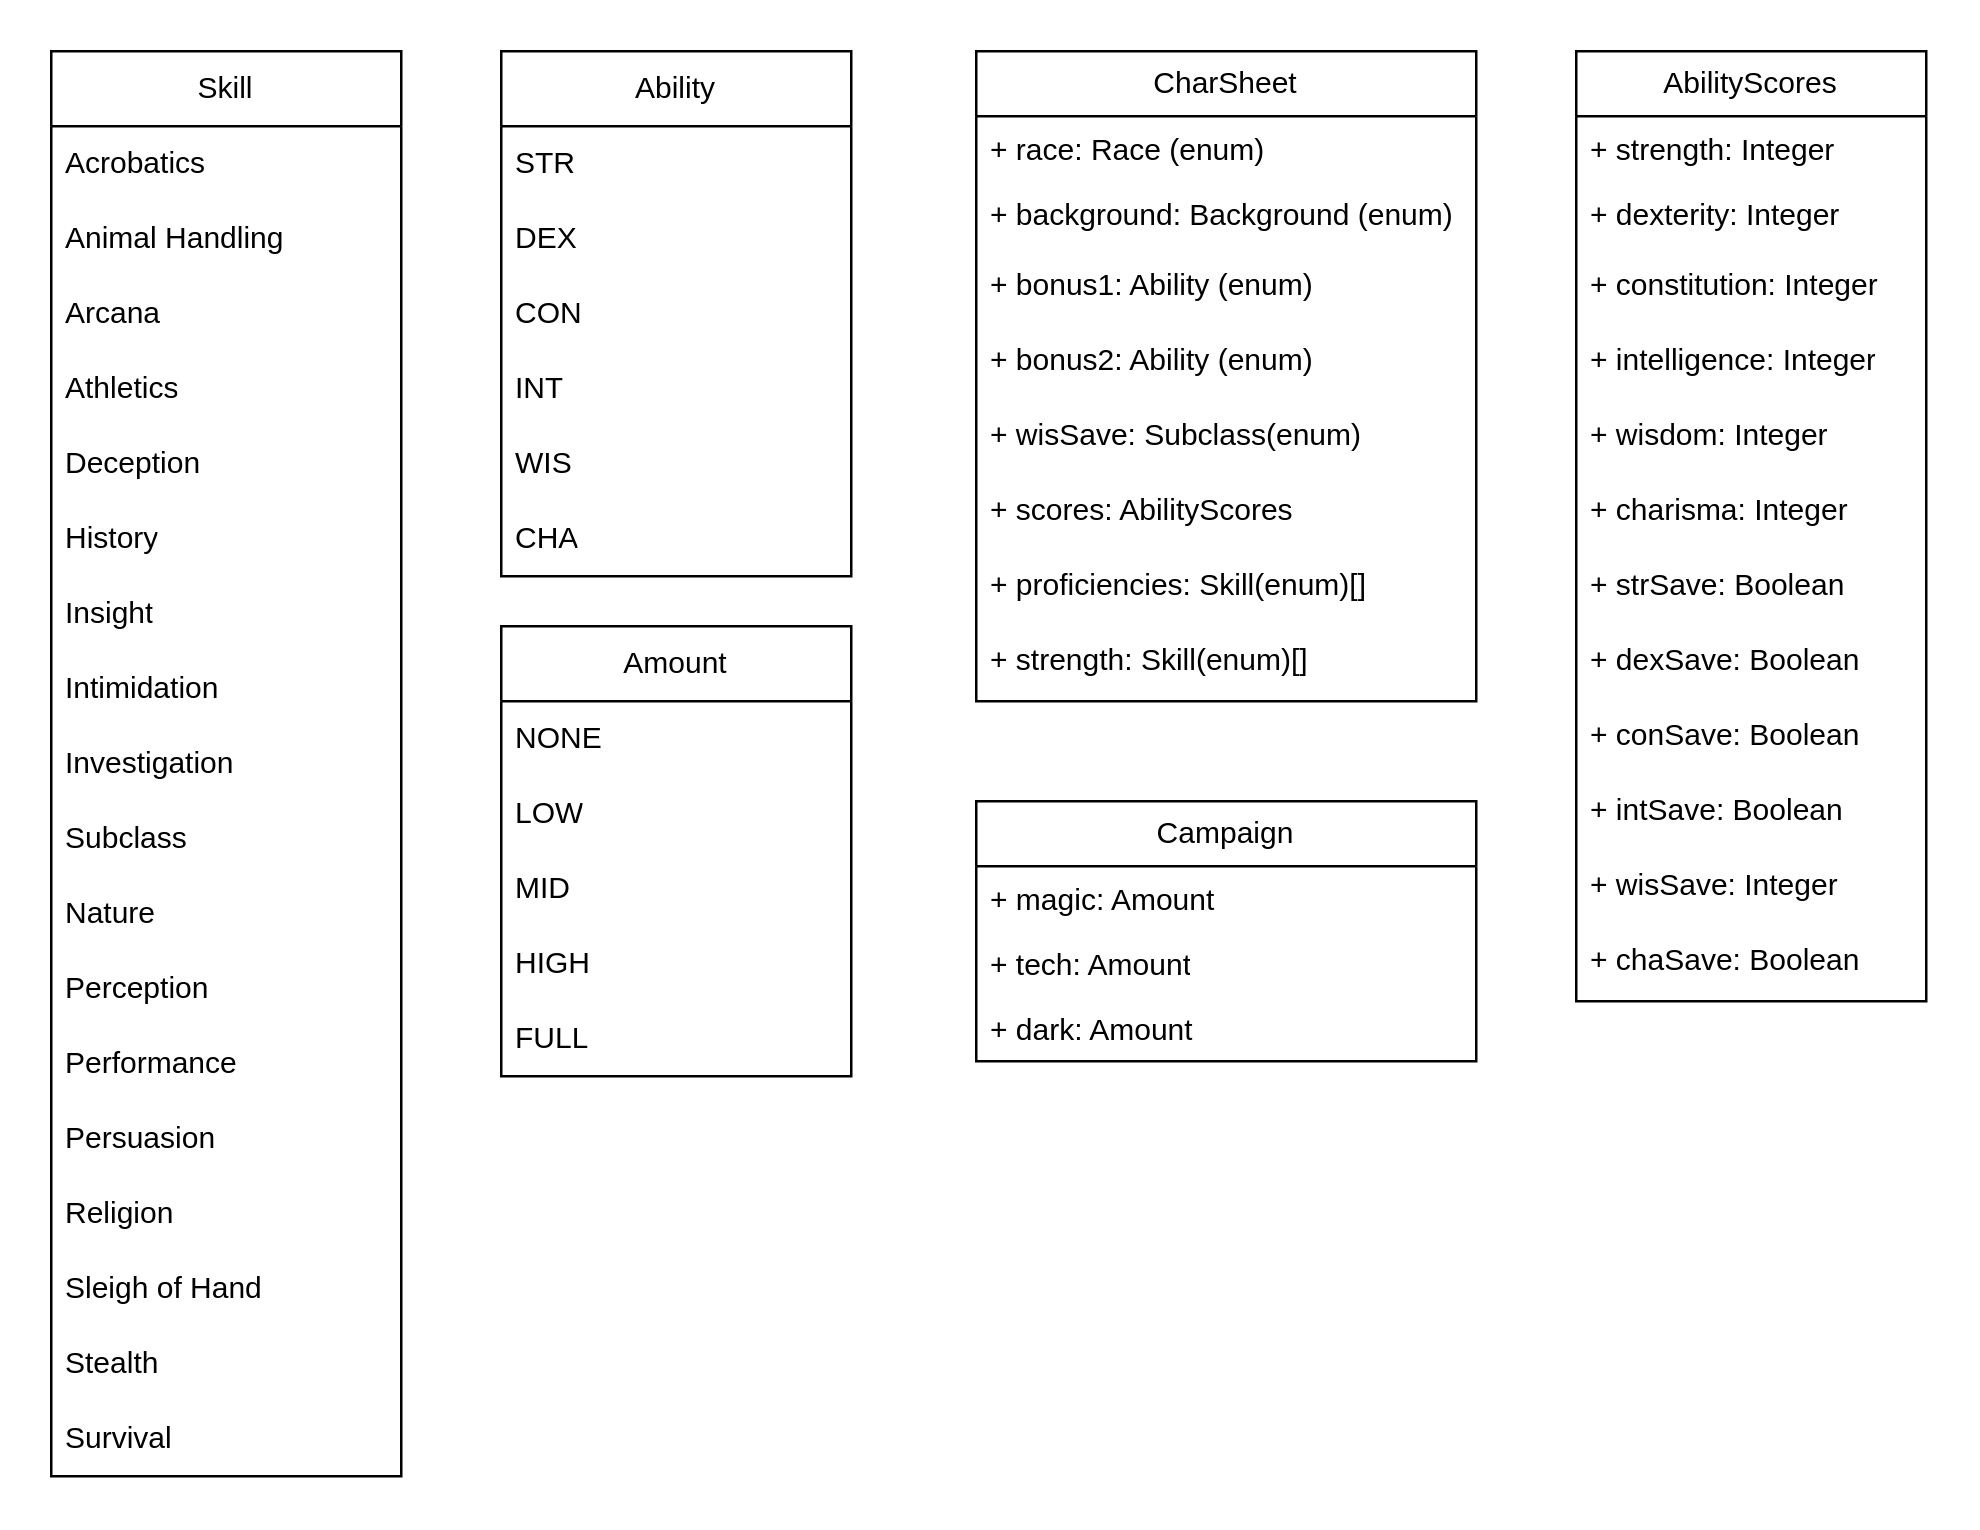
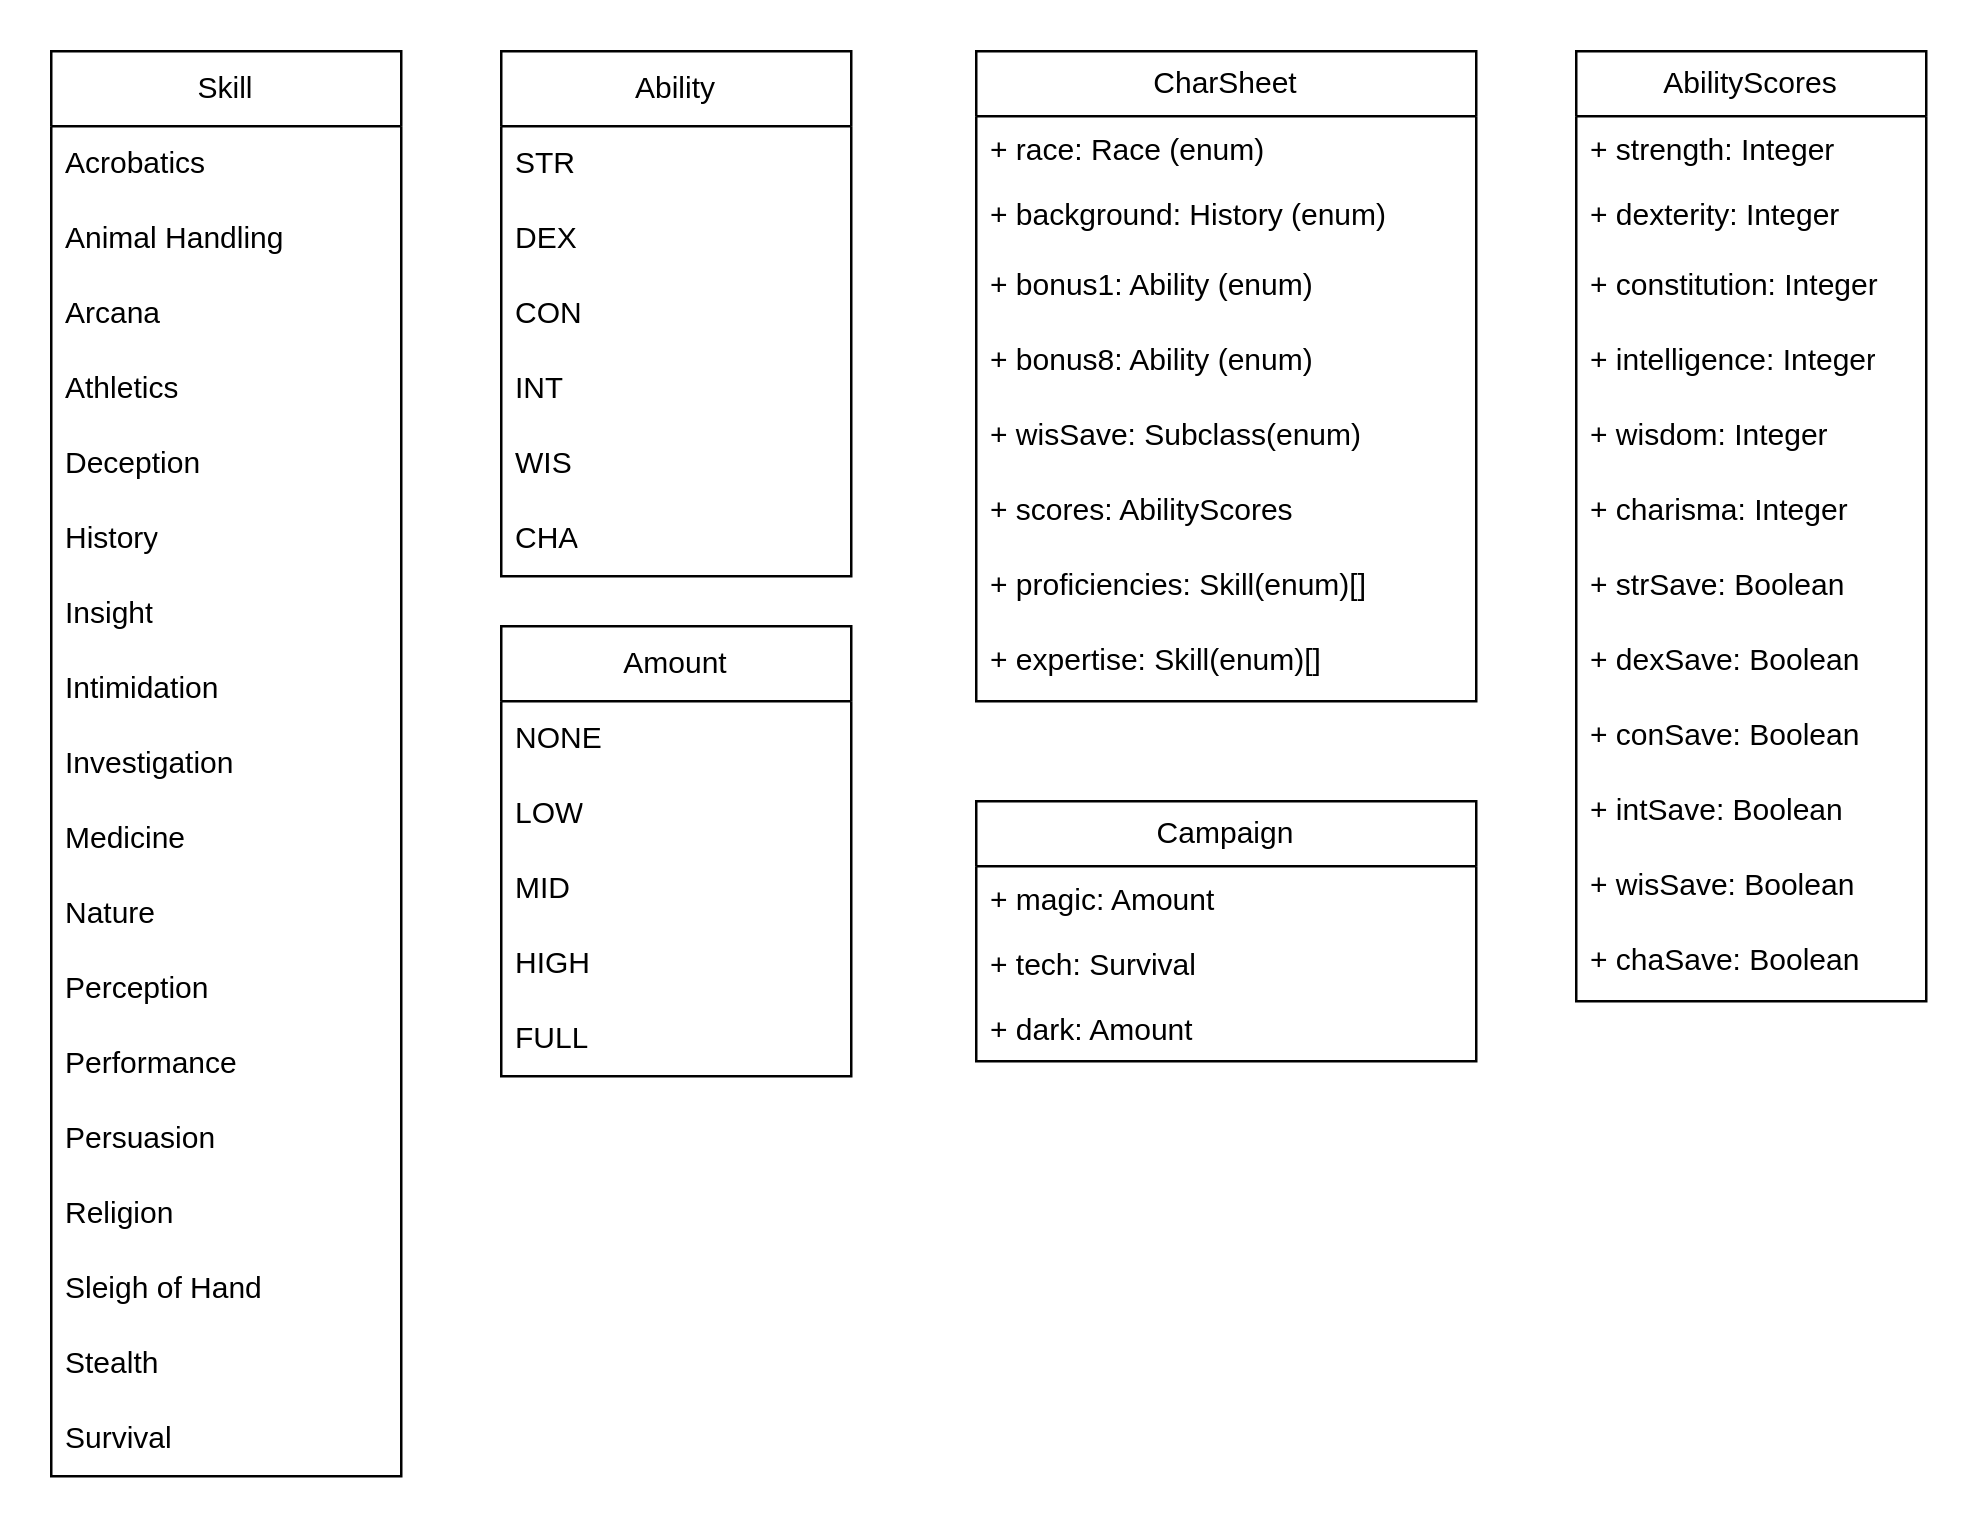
(1229, 235) -> (1207, 217)
(1166, 362) -> (1166, 362)
(1178, 662) -> (1182, 662)
(130, 839) -> (126, 839)
(1727, 887) -> (1723, 887)
(1097, 967) -> (1106, 967)
